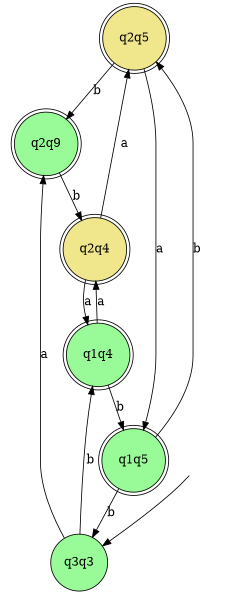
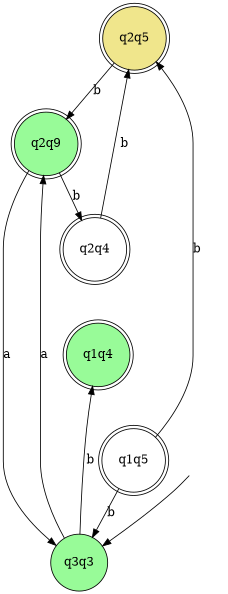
(125, 144) -> (125, 144)
(156, 245) -> none
(95, 249) -> (95, 249)
(84, 298) -> none
(97, 306) -> none
none -> (3, 360)
(115, 404) -> none
(134, 460) -> (134, 460)
